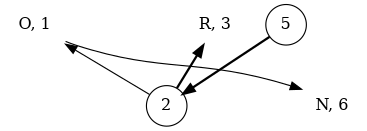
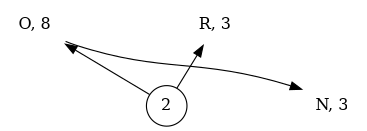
(35, 25) -> (35, 25)
(286, 25) -> none
(186, 73) -> (186, 73)
(332, 106) -> (332, 106)
